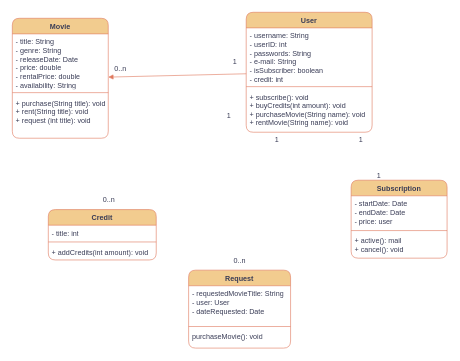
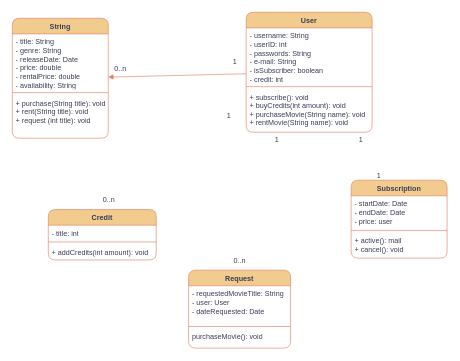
(60, 27) -> (60, 27)
